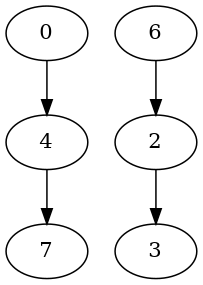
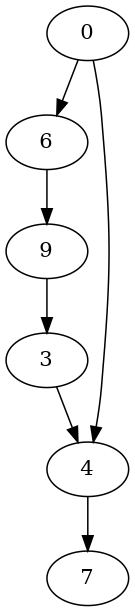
none -> (70, 80)
(156, 142) -> (47, 251)
none -> (65, 407)
